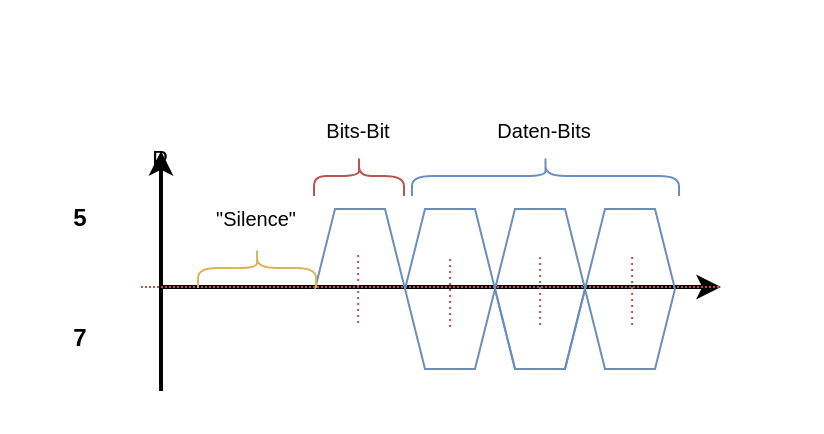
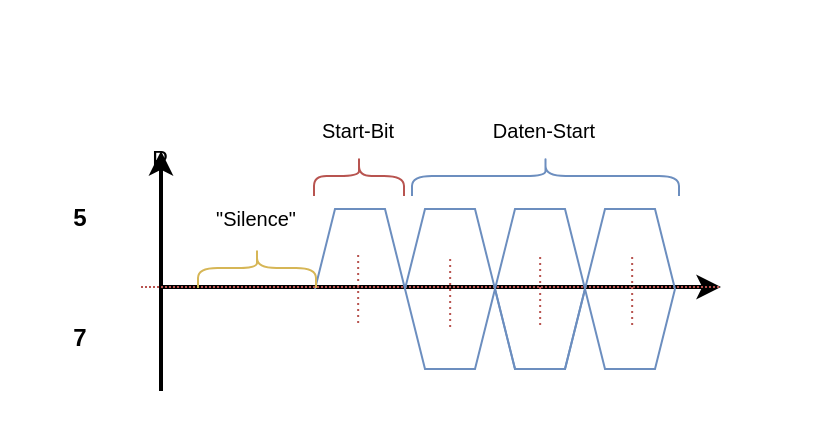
(359, 131) -> (359, 131)
(545, 131) -> (545, 131)
